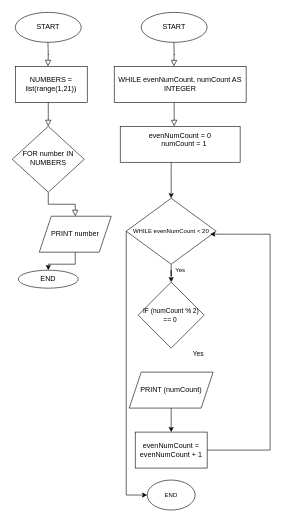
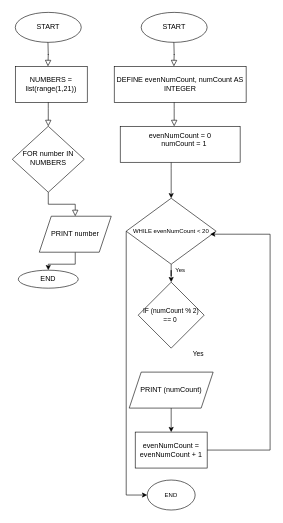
(180, 84) -> (180, 84)
